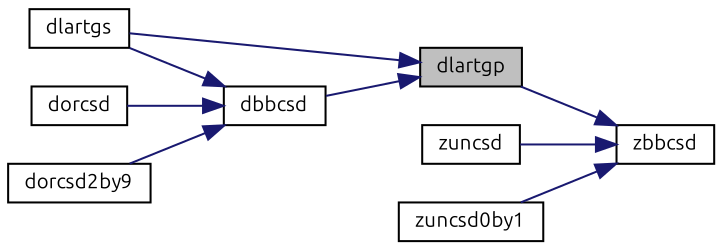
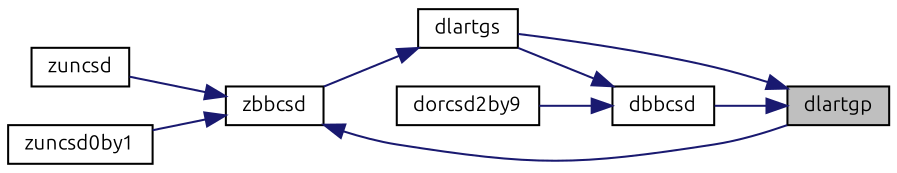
none -> (361, 71)
(79, 106) -> none
